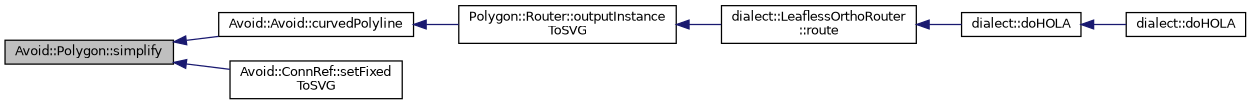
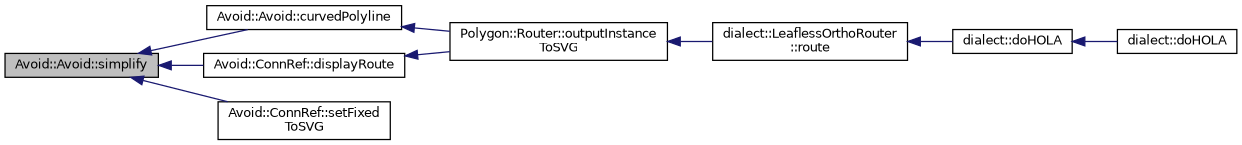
(89, 52) -> (82, 65)
none -> (304, 65)
